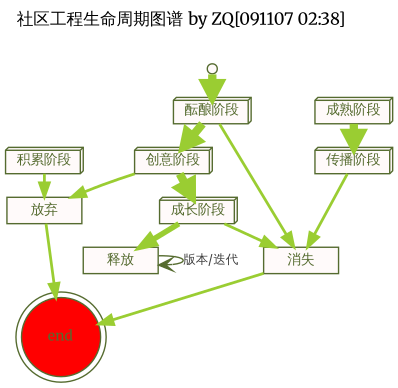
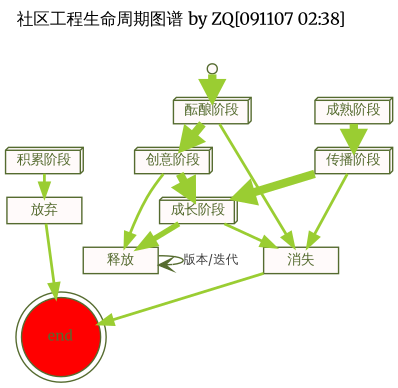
(109, 182) -> (144, 202)
none -> (283, 183)
